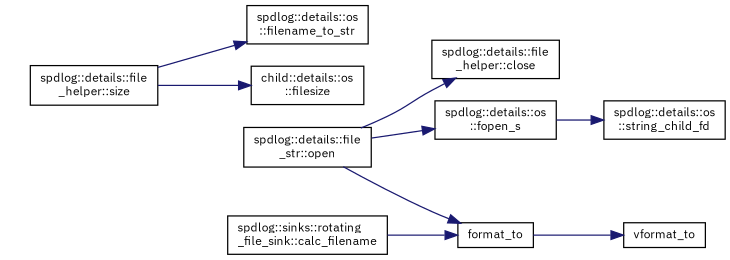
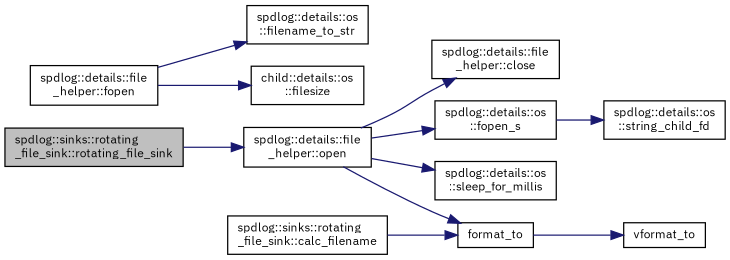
(94, 85) -> (94, 85)
none -> (94, 147)
(308, 147) -> (308, 147)
none -> (496, 181)
